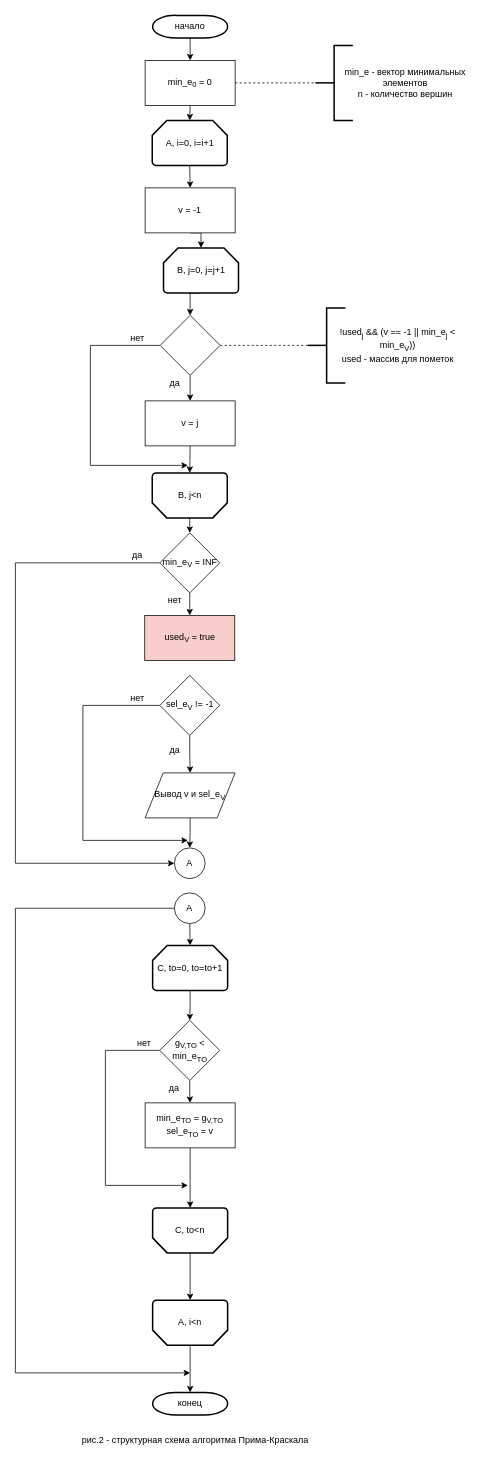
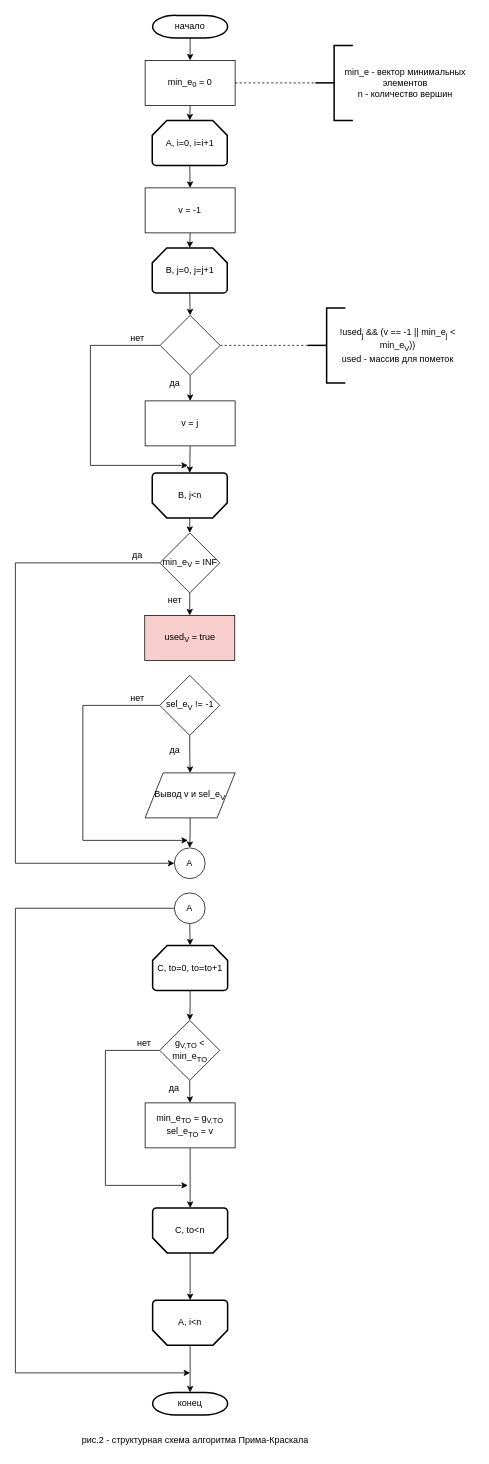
(201, 270) -> (190, 270)
